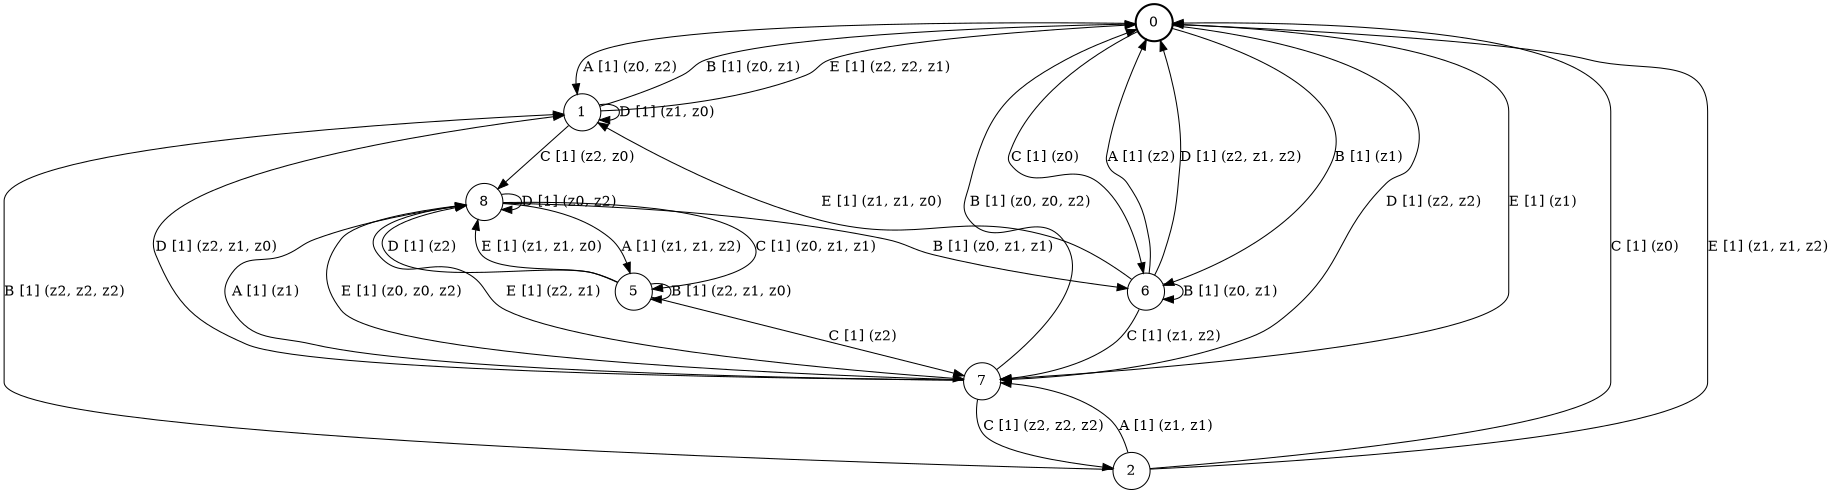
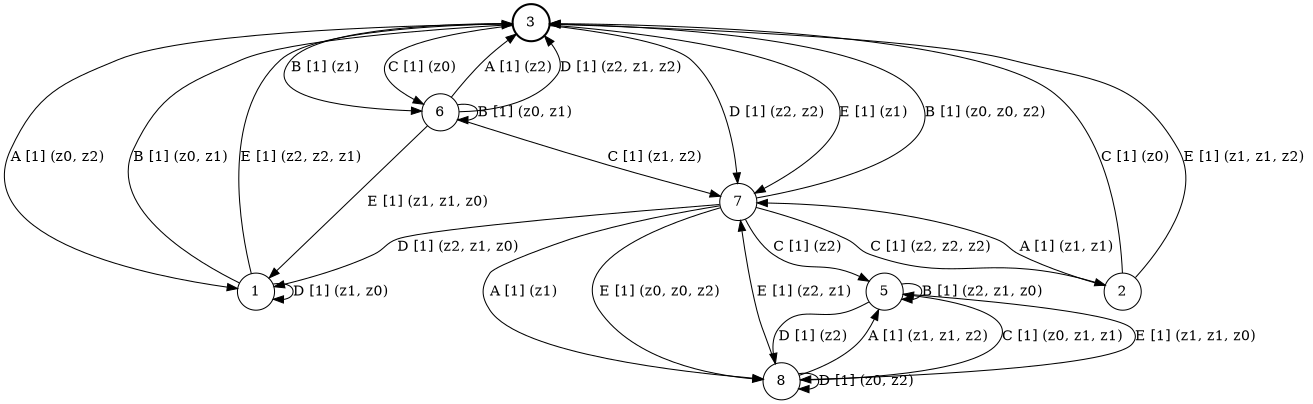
(1154, 23) -> (531, 23)
(537, 154) -> none
(813, 227) -> none
(803, 335) -> (793, 264)
(184, 422) -> none
